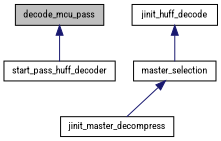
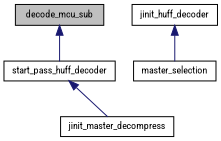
(60, 15) -> (60, 15)
(175, 15) -> (175, 15)
(142, 102) -> (92, 102)
